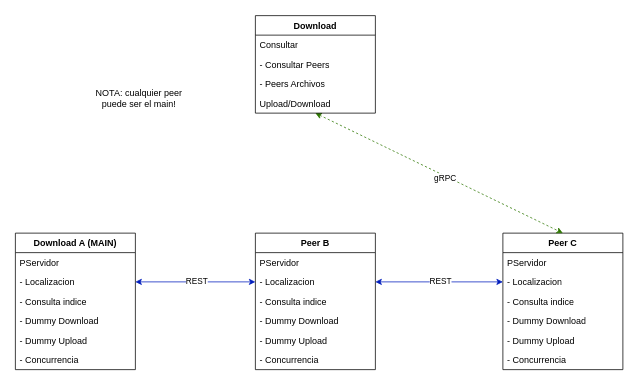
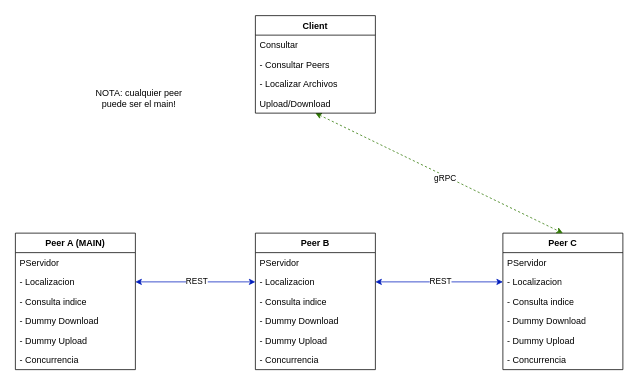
(315, 26) -> (315, 26)
(297, 85) -> (304, 85)
(75, 244) -> (75, 244)
